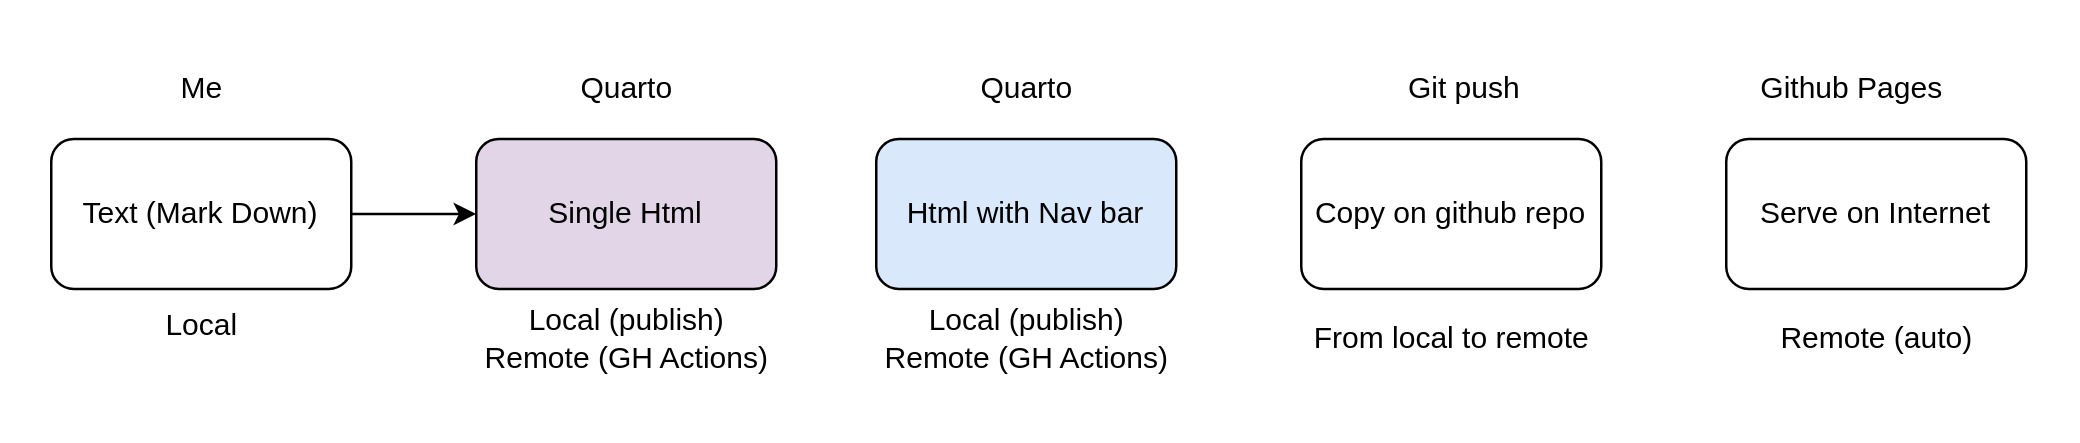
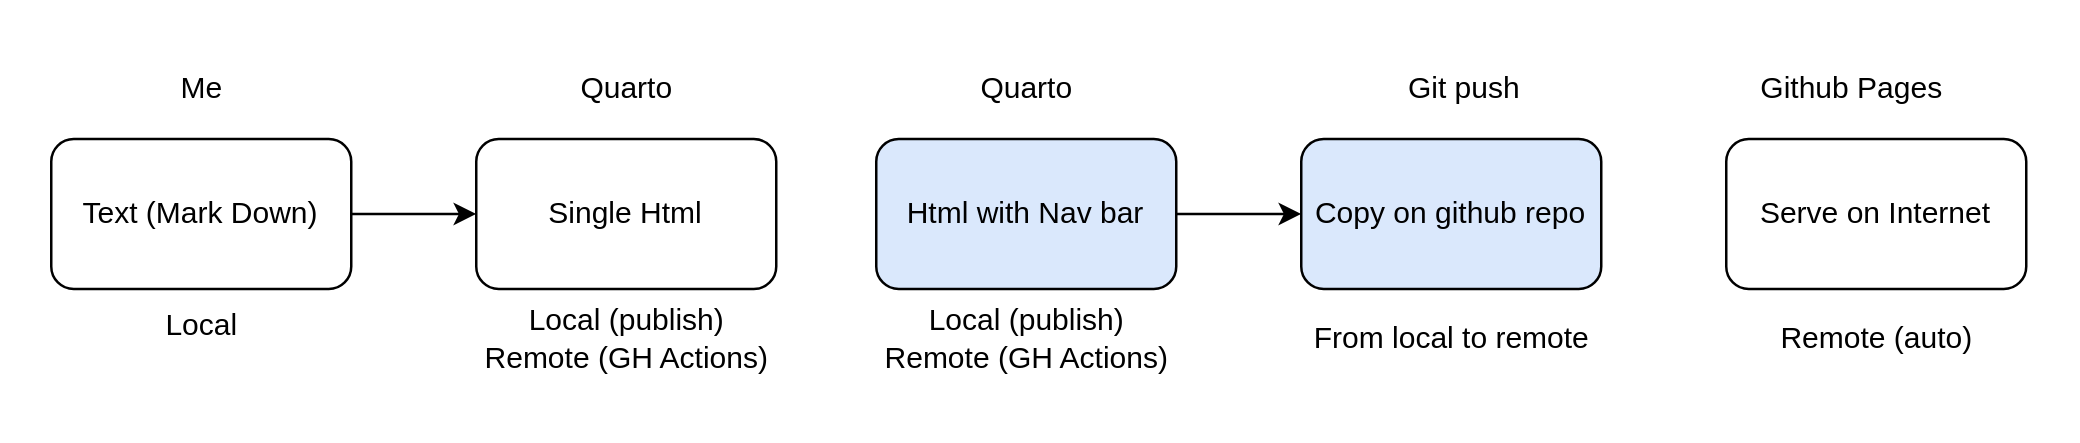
(626, 214) -> (626, 214)
none -> (1230, 214)
(1451, 214) -> (1451, 214)
